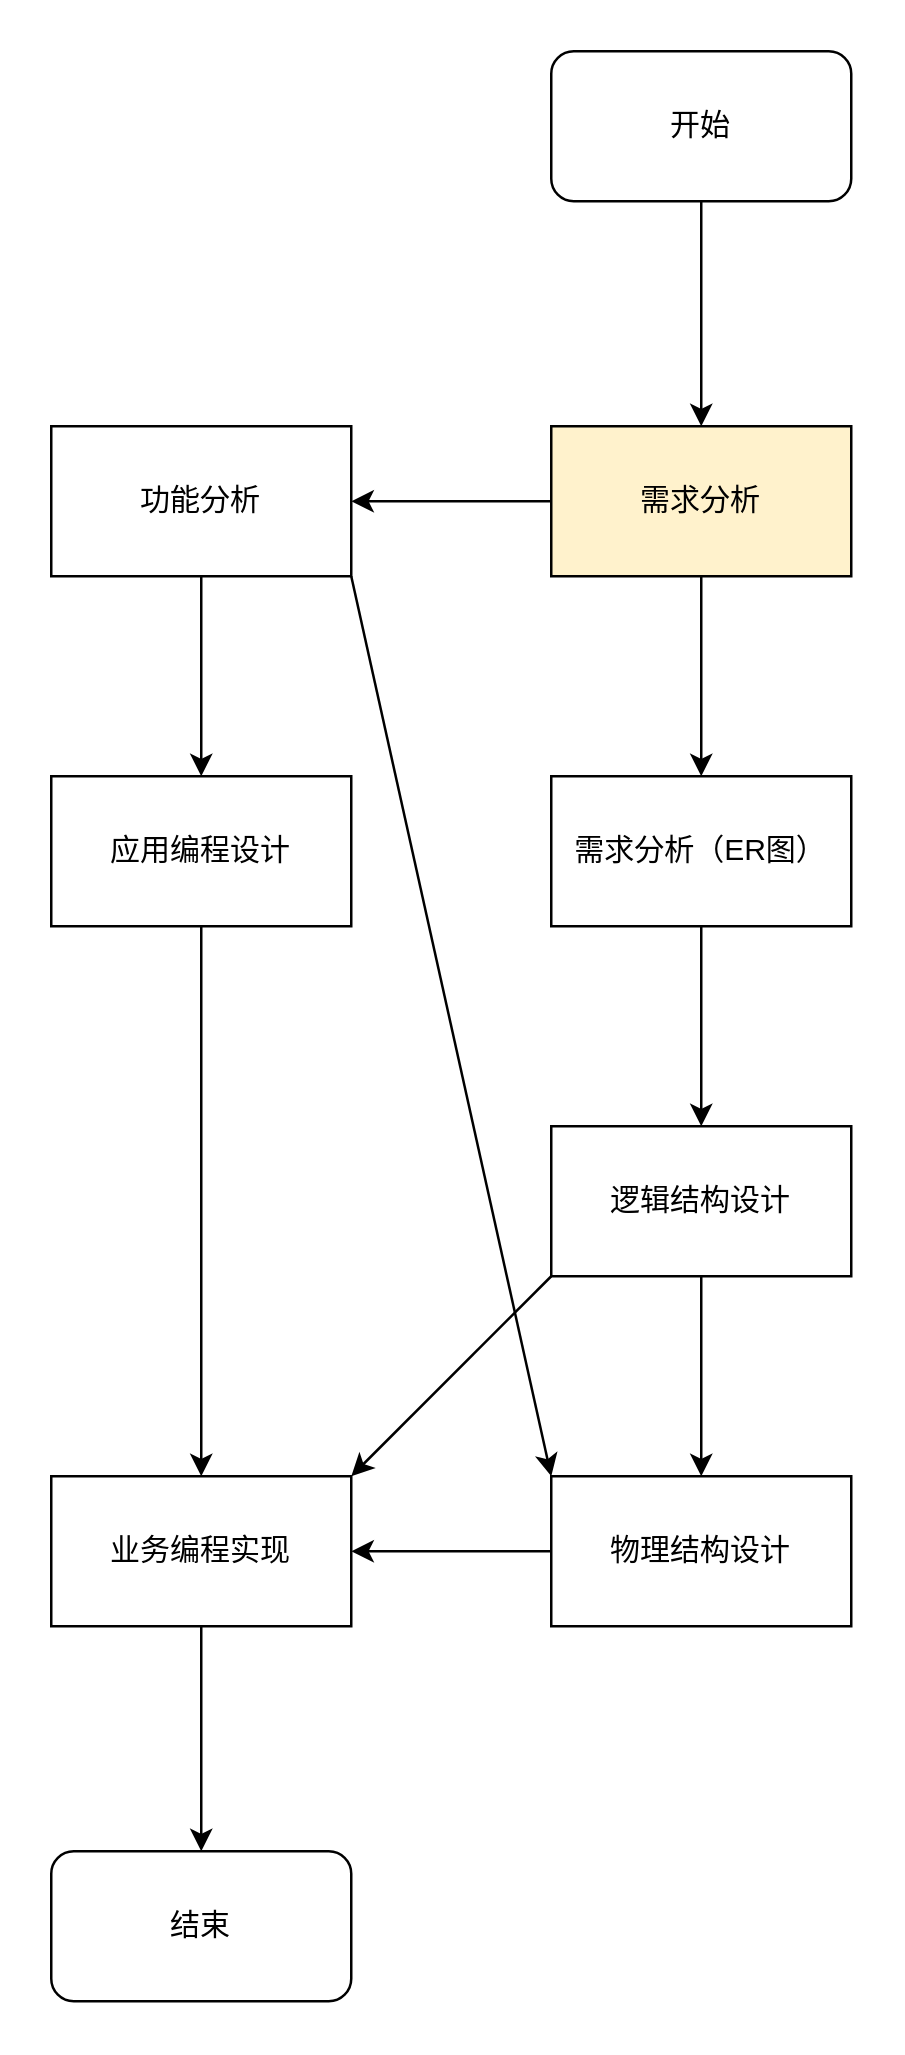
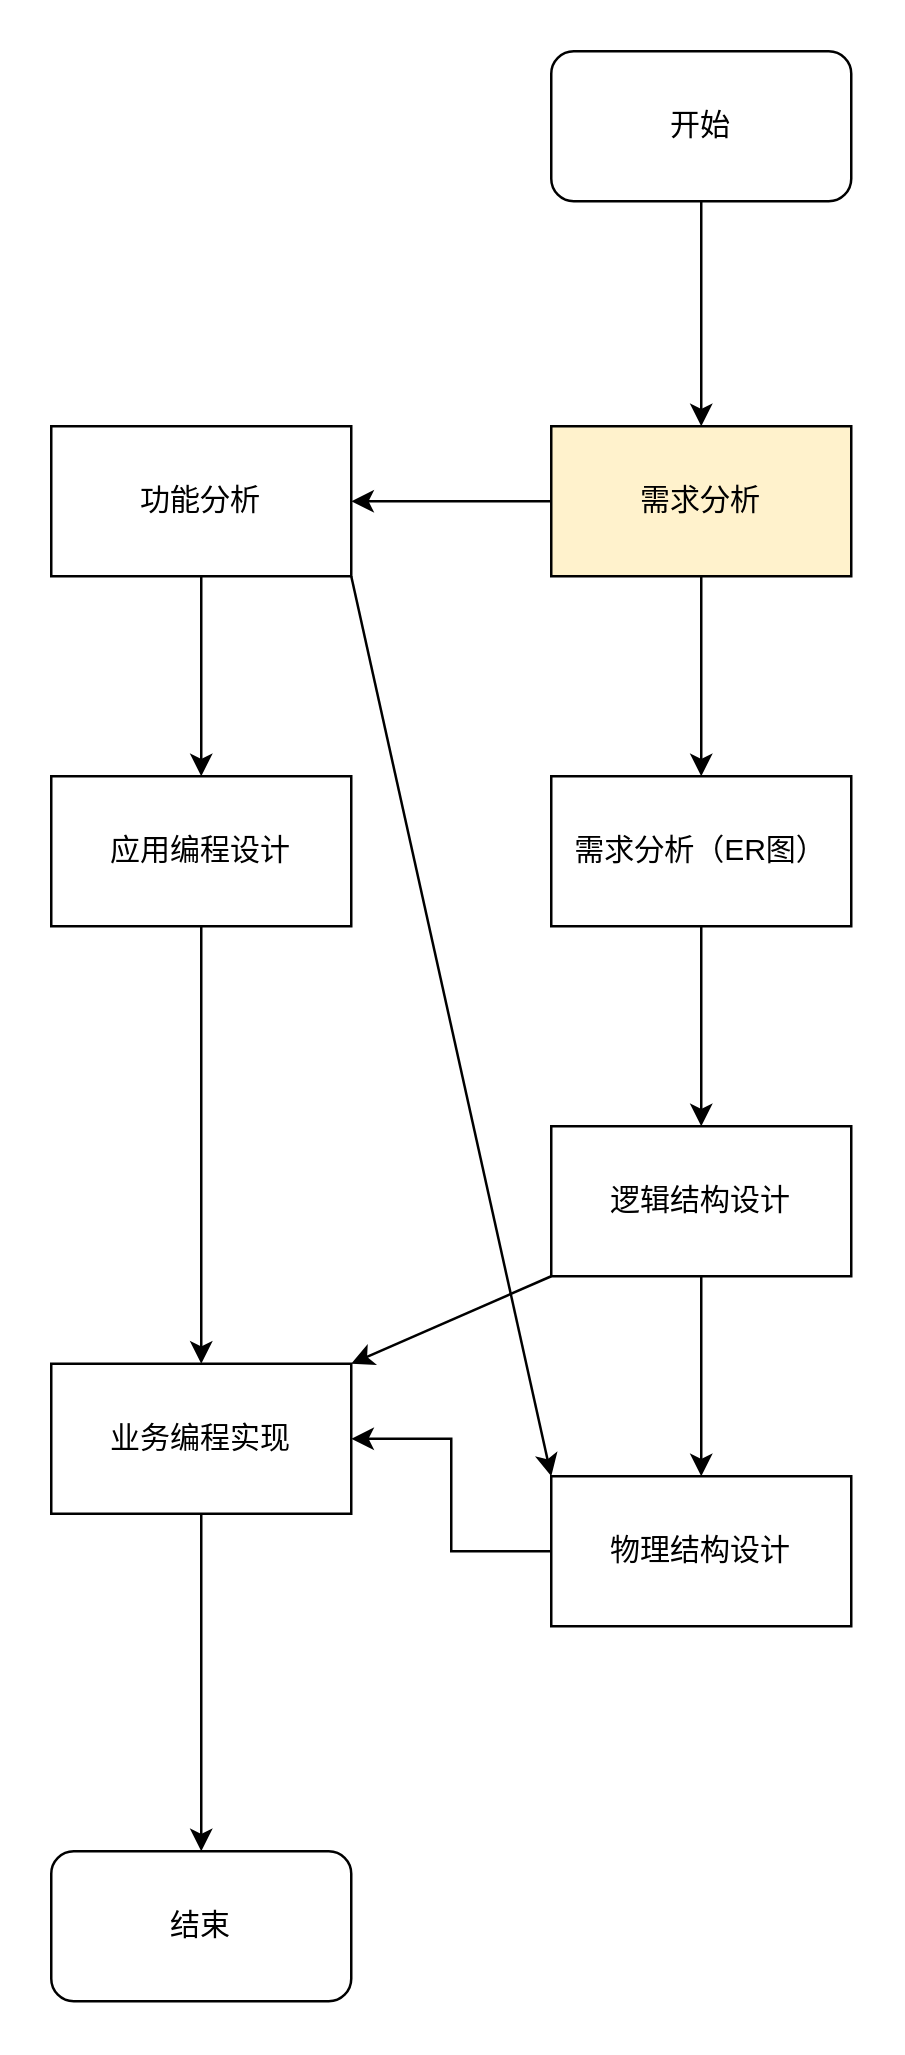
(201, 1551) -> (201, 1439)
